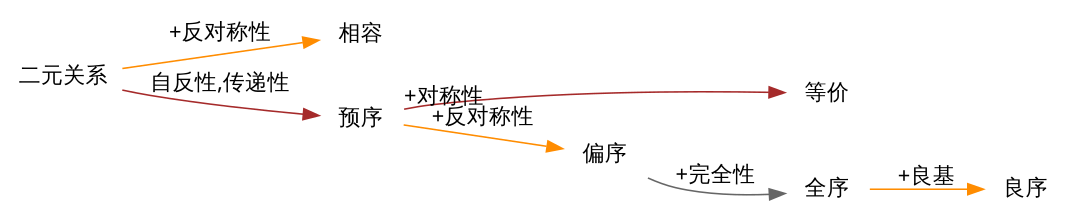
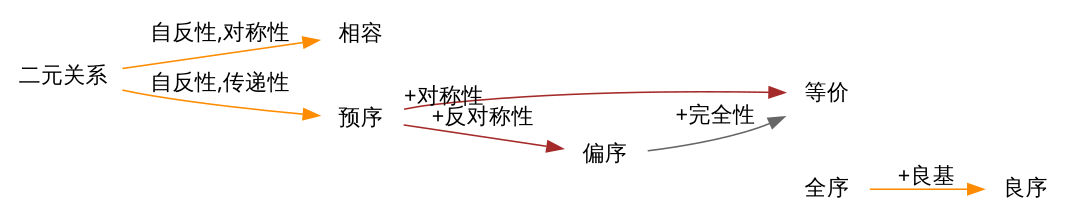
(221, 34) -> (221, 34)
(212, 104) -> (212, 104)
(475, 136) -> (475, 136)
(708, 193) -> (710, 141)
